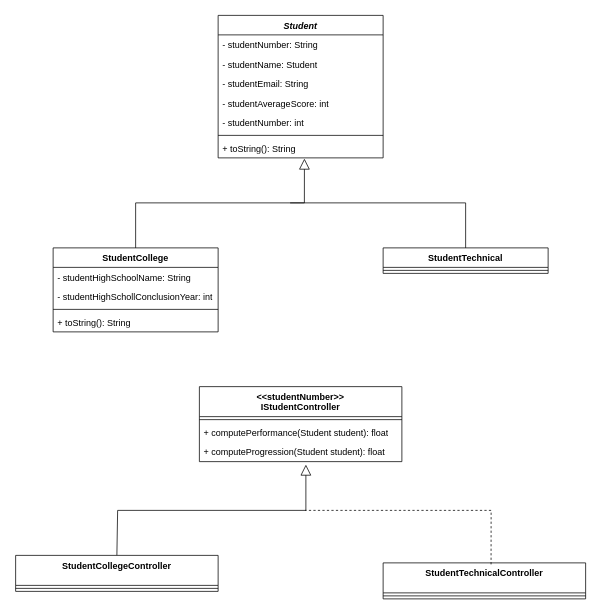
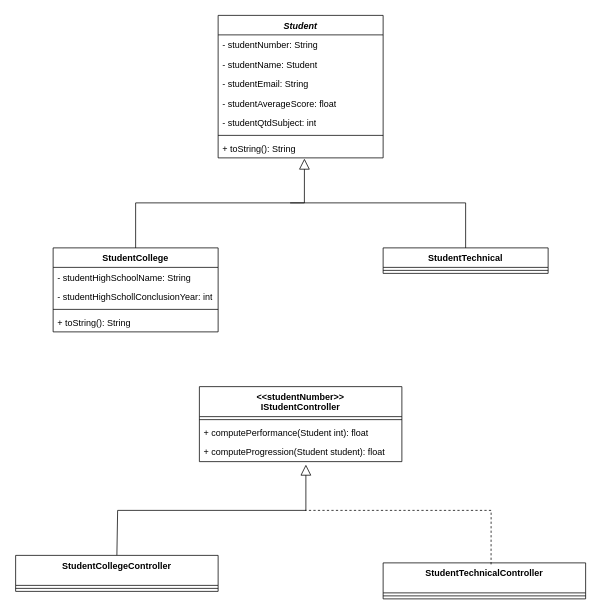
(283, 104) -> (288, 104)
(268, 124) -> (278, 124)
(301, 439) -> (297, 433)
